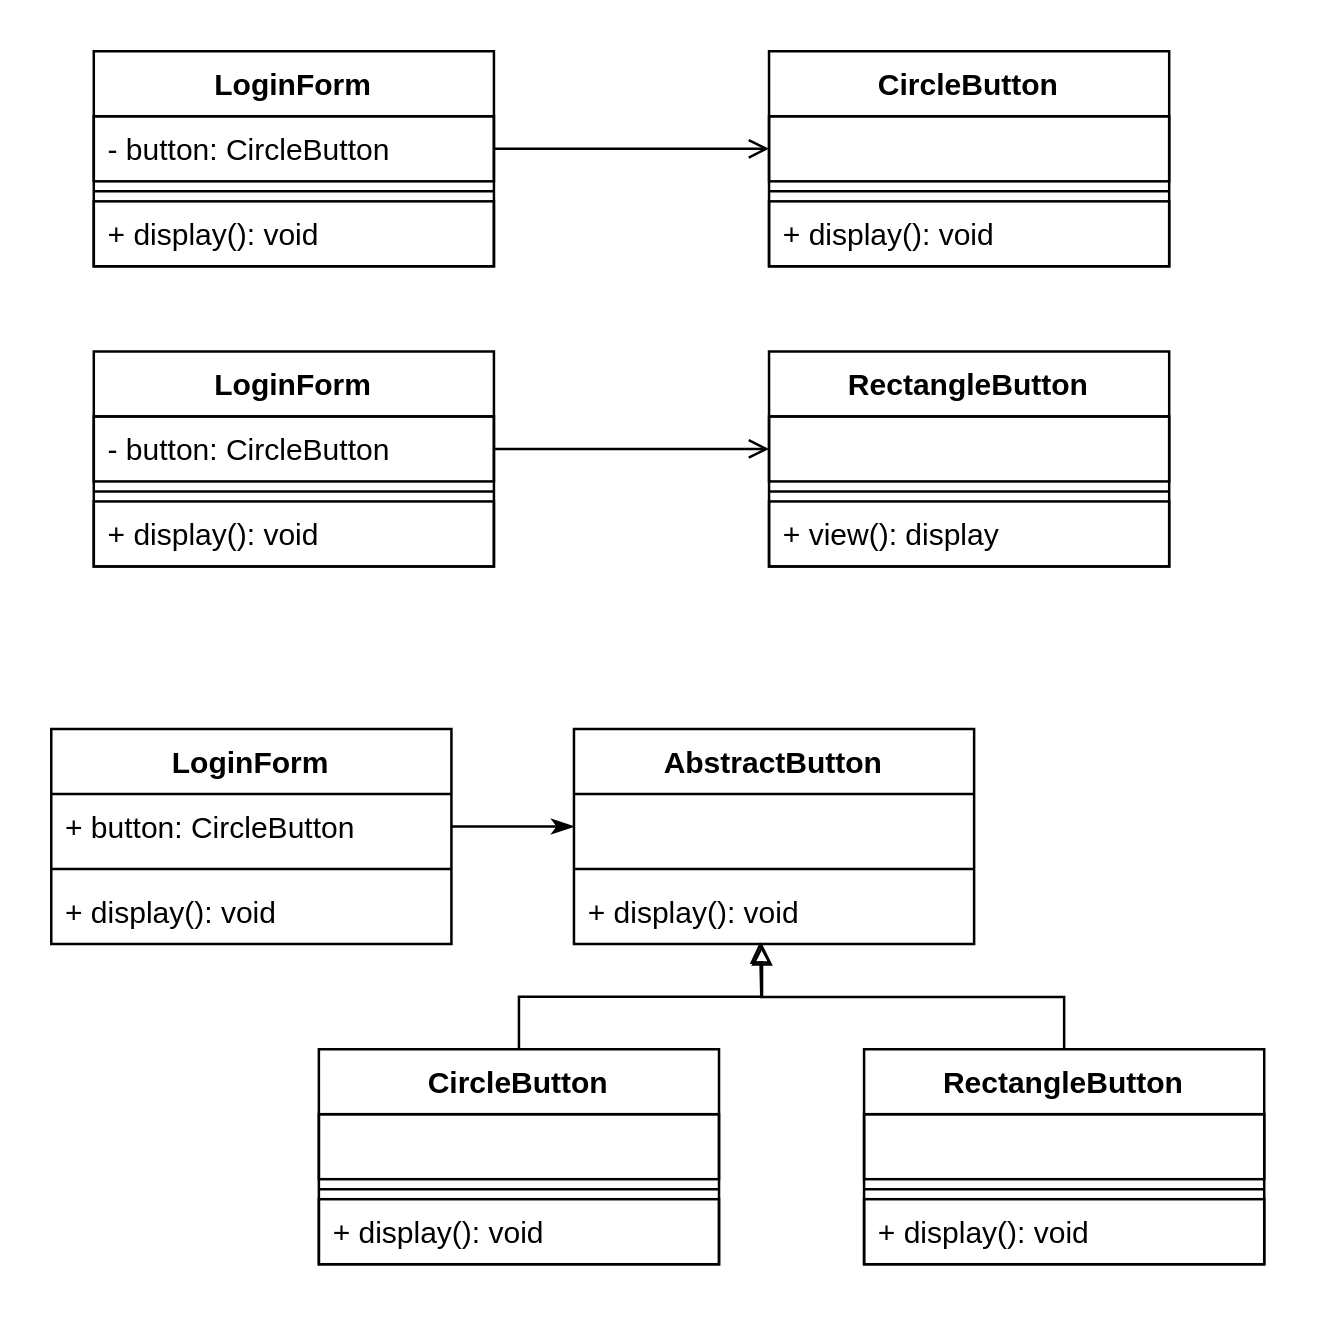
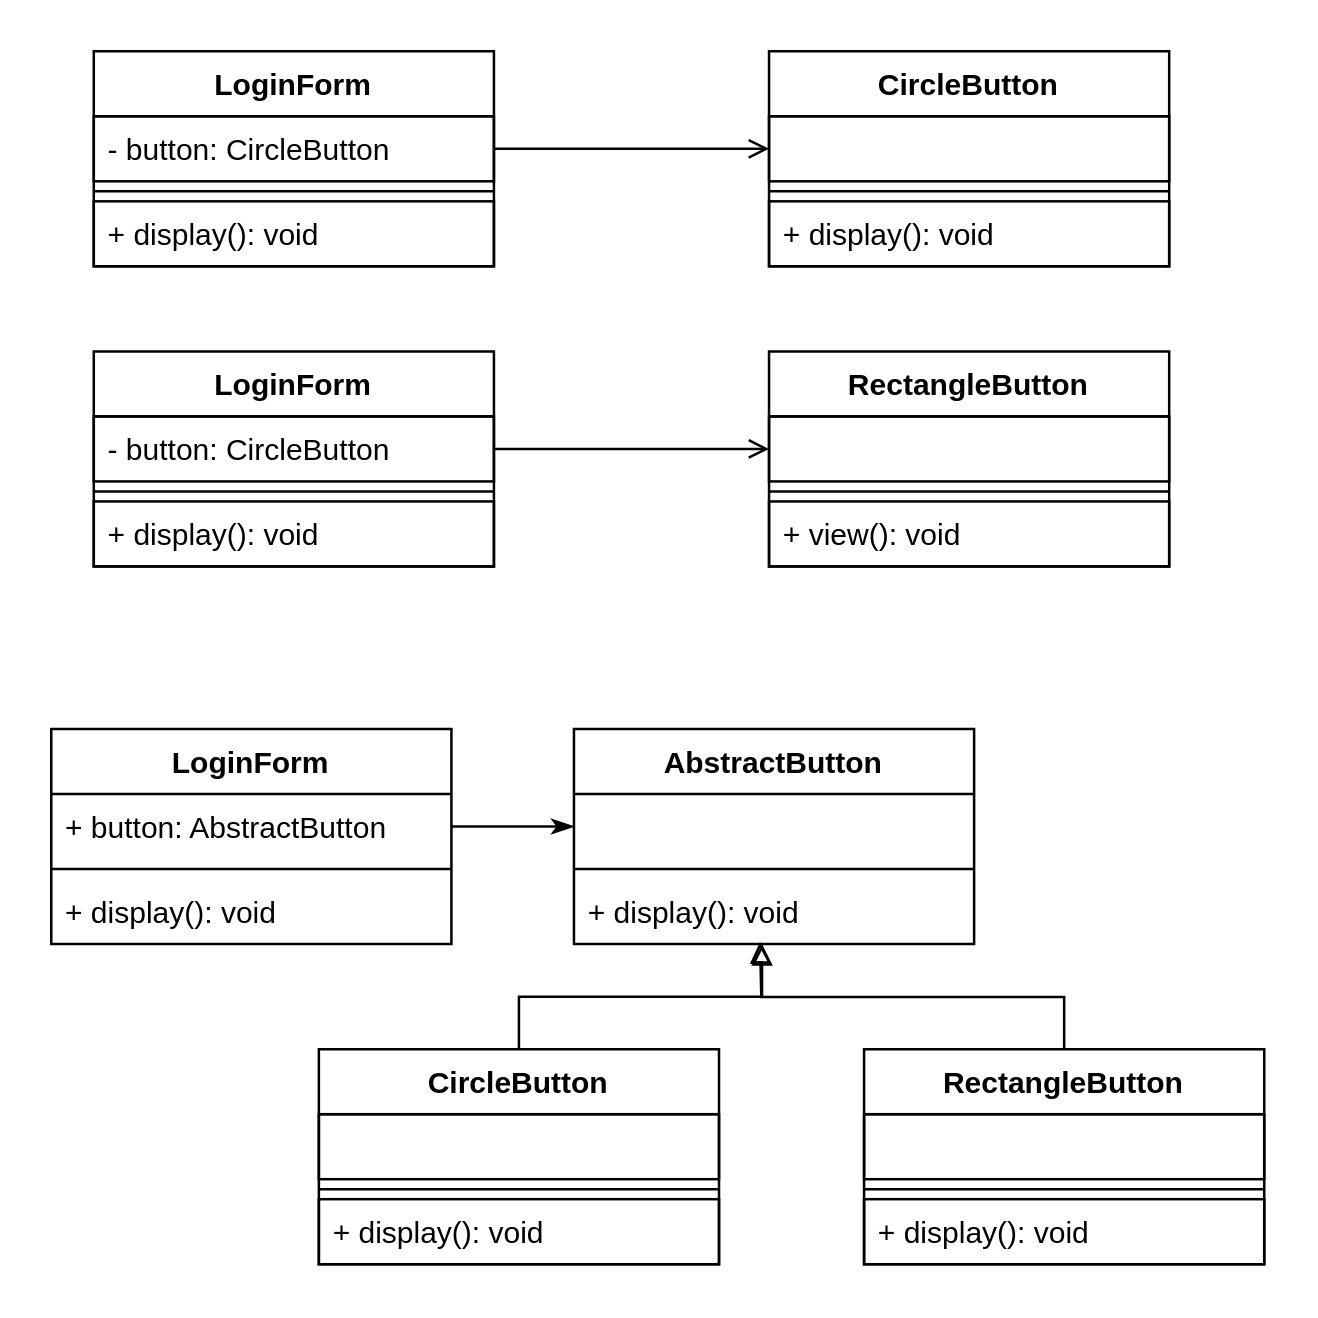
(902, 535) -> (881, 535)
(230, 828) -> (255, 828)
